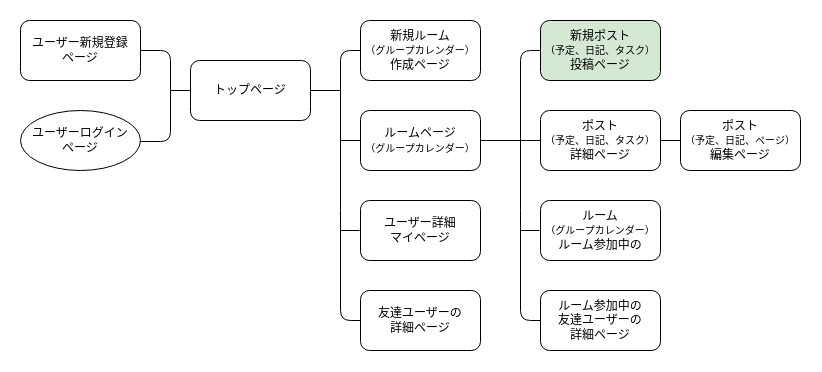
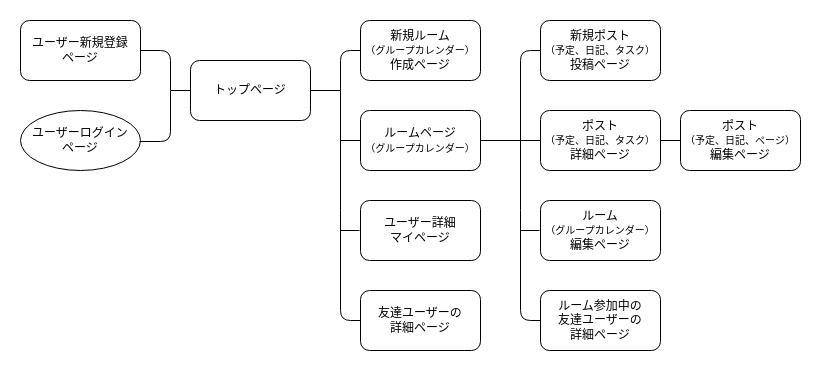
(601, 51) -> (601, 51)
(601, 231) -> (601, 231)
